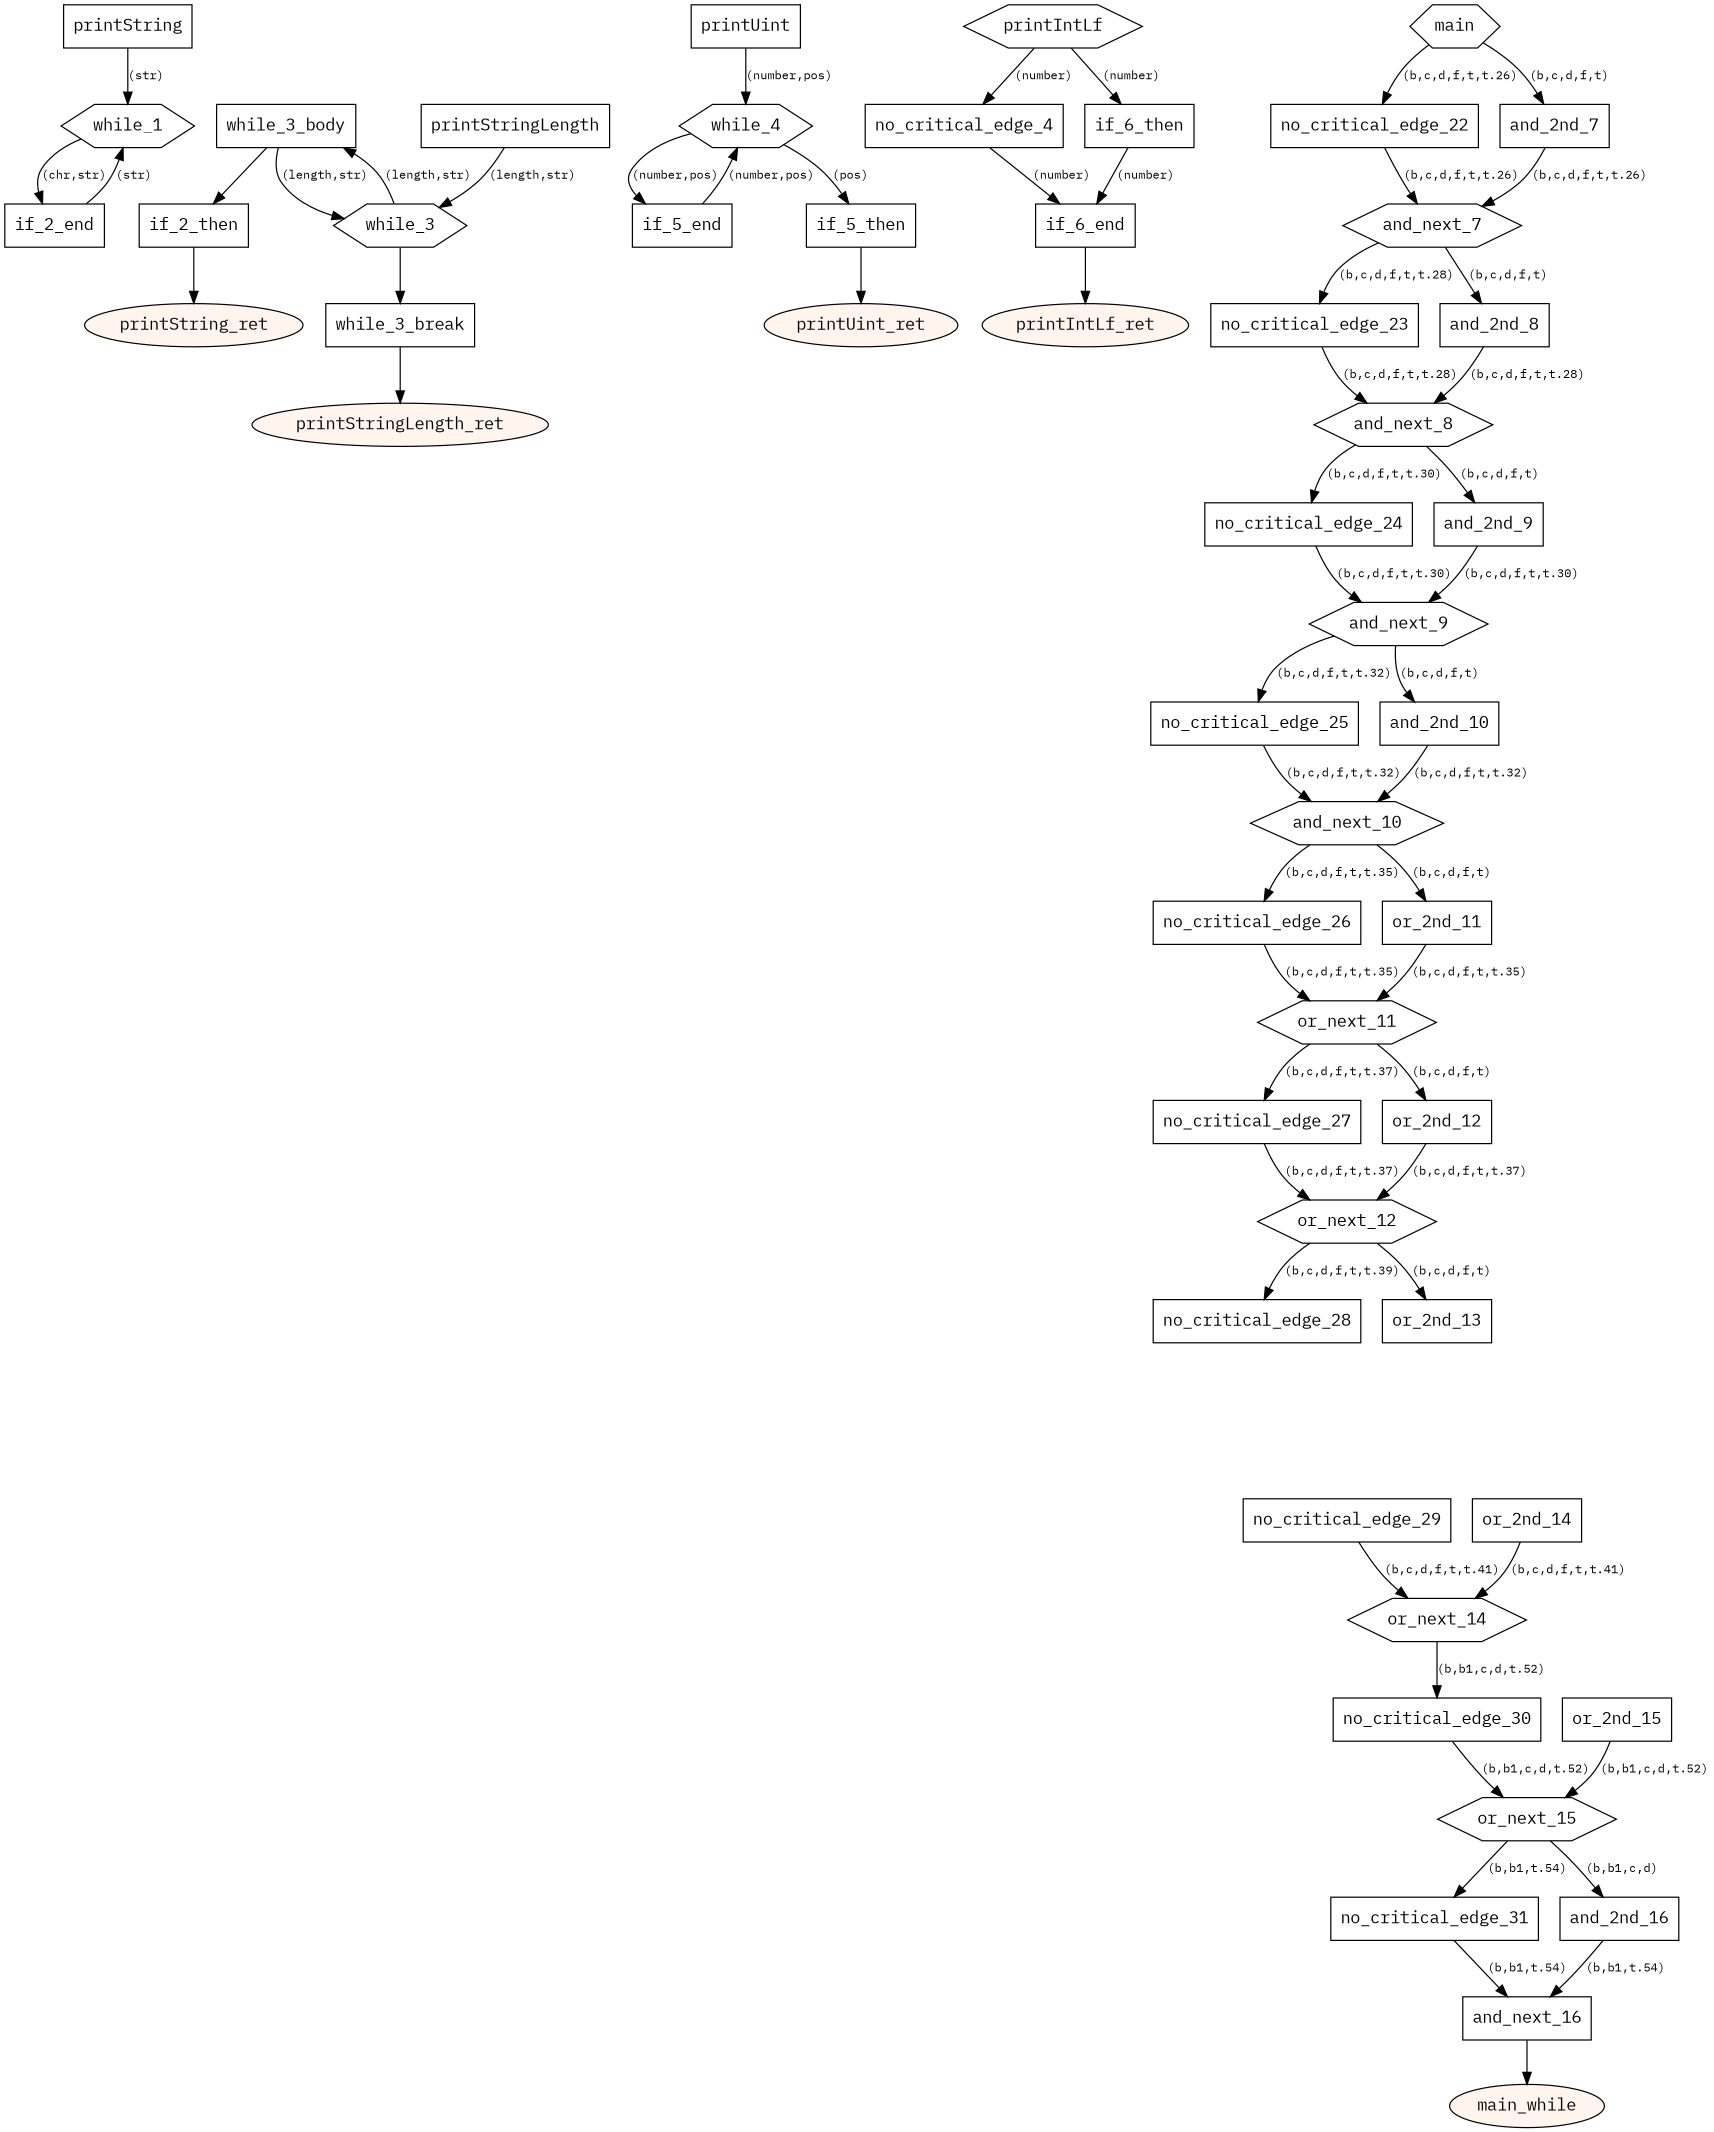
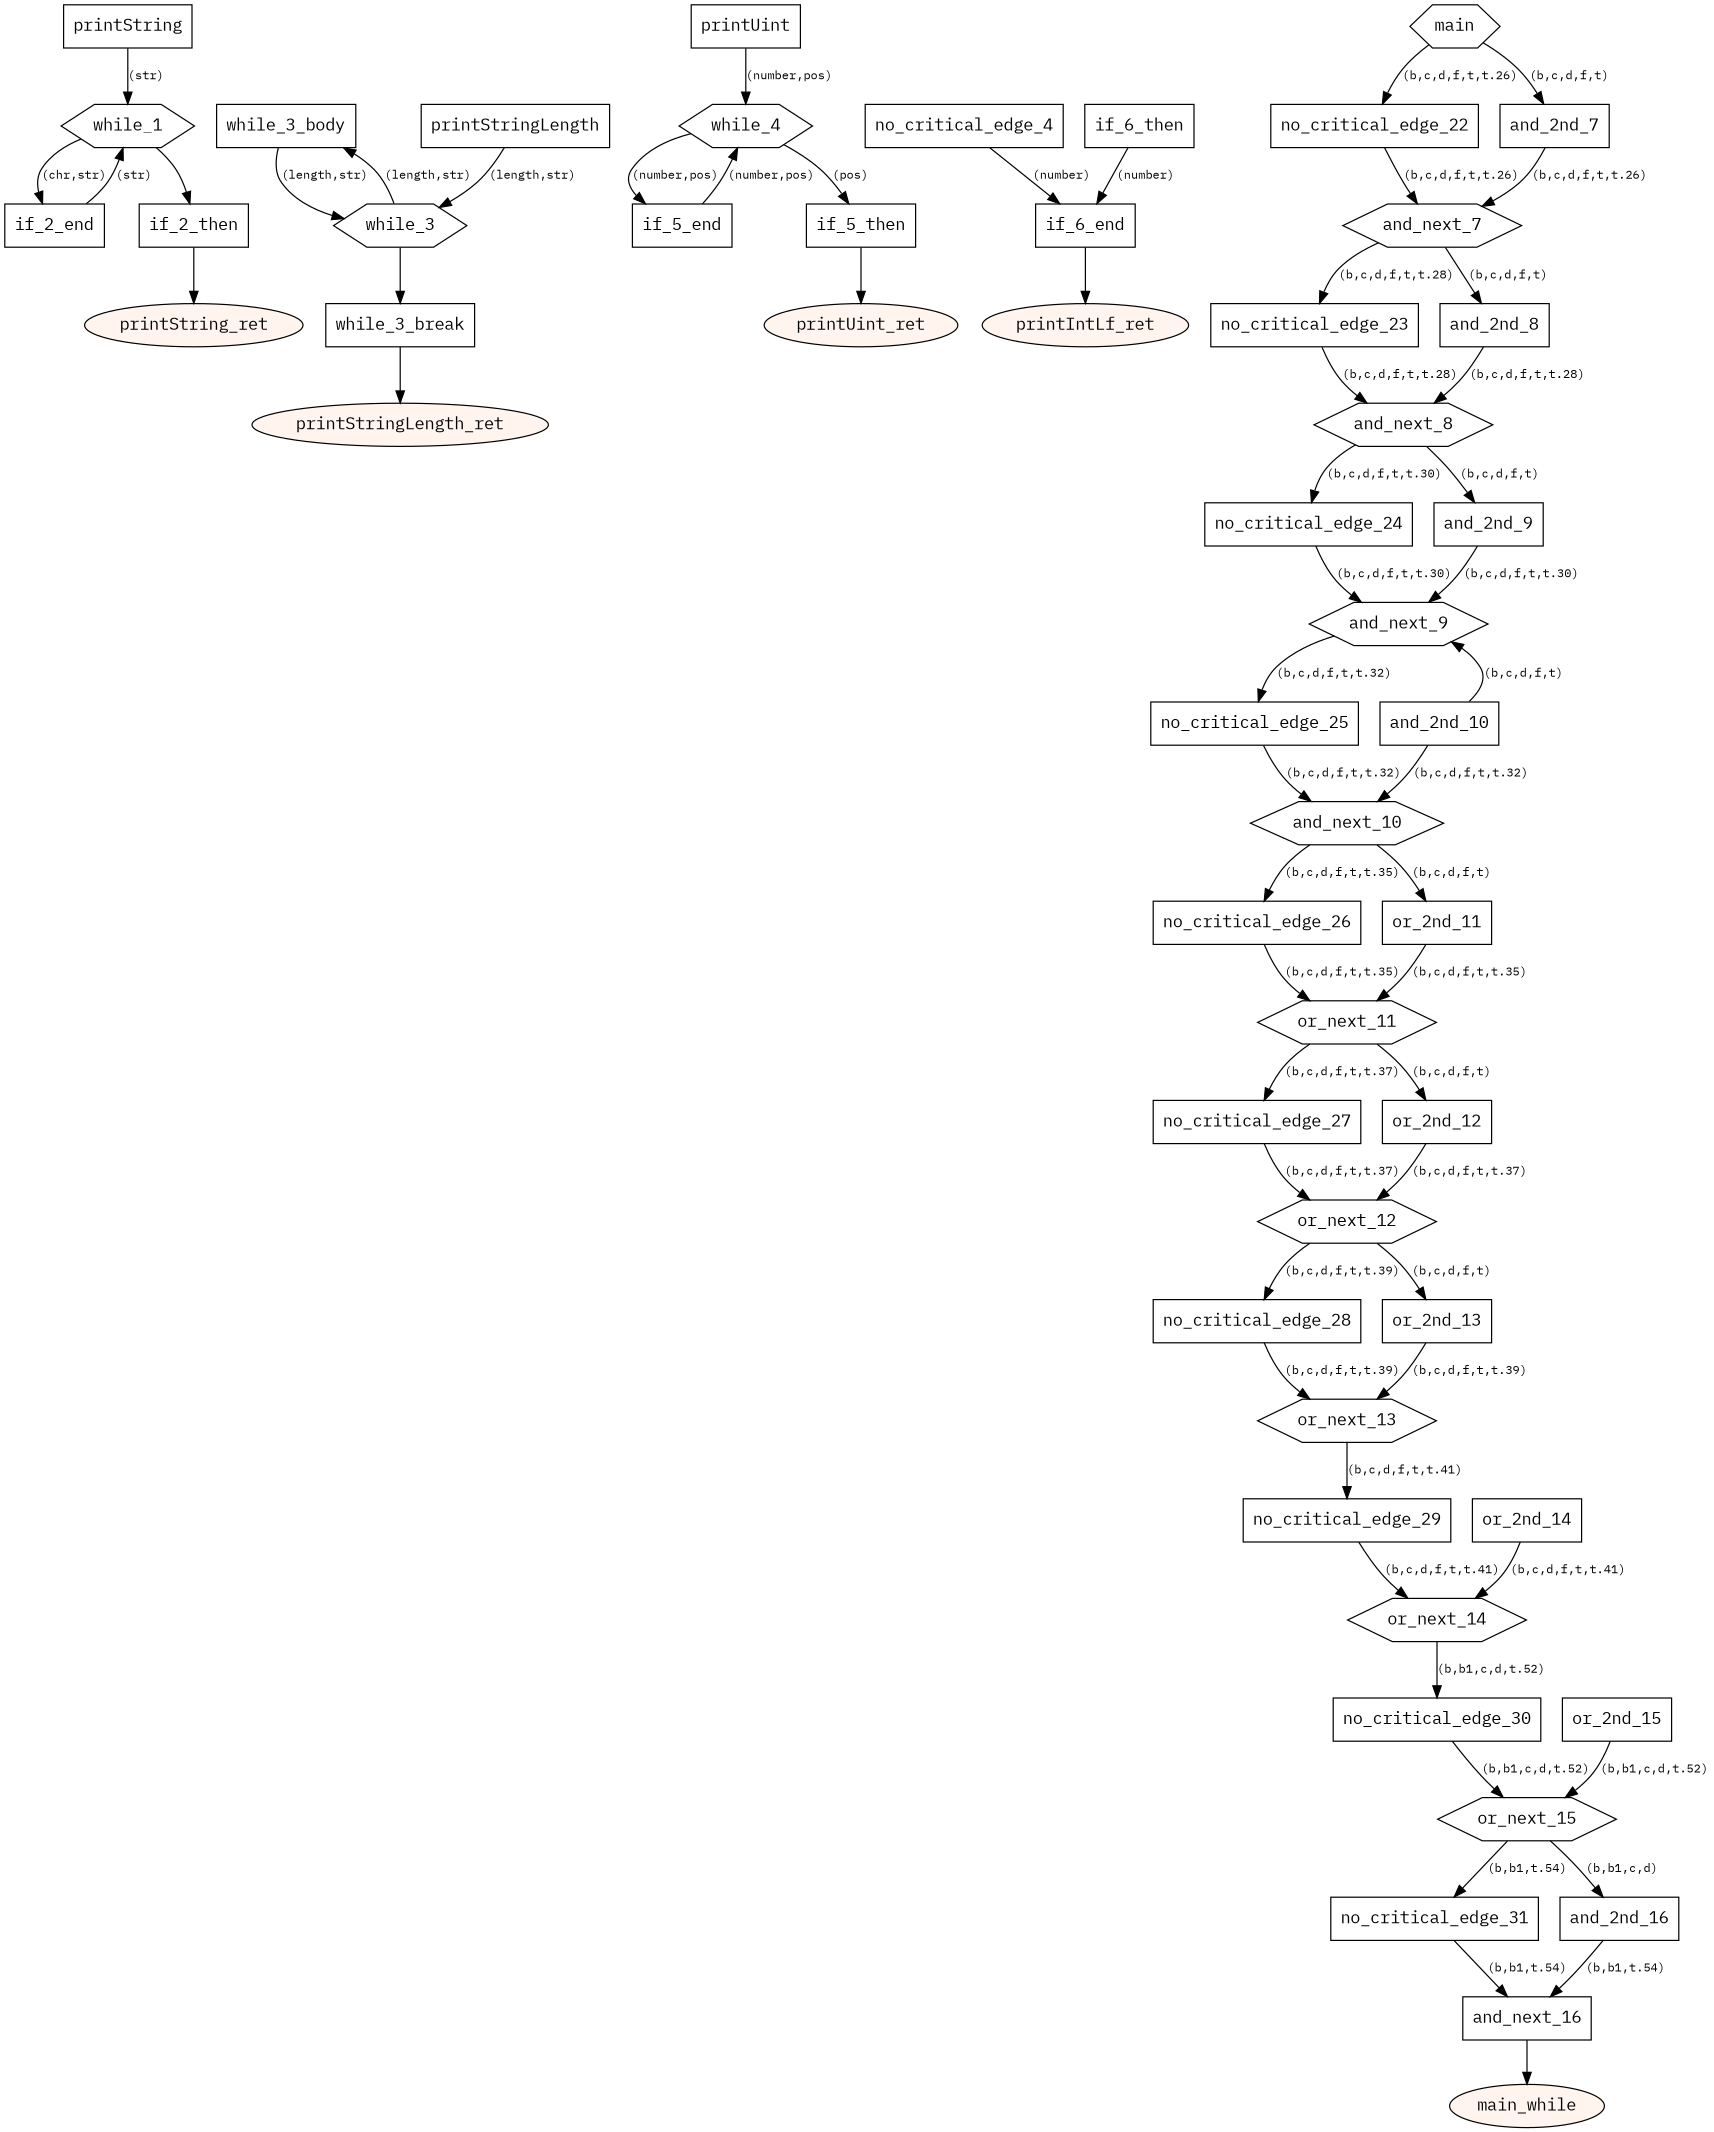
(1053, 26) -> none
(244, 171) -> (175, 168)
(1397, 670) -> (1482, 673)
none -> (1347, 1421)
